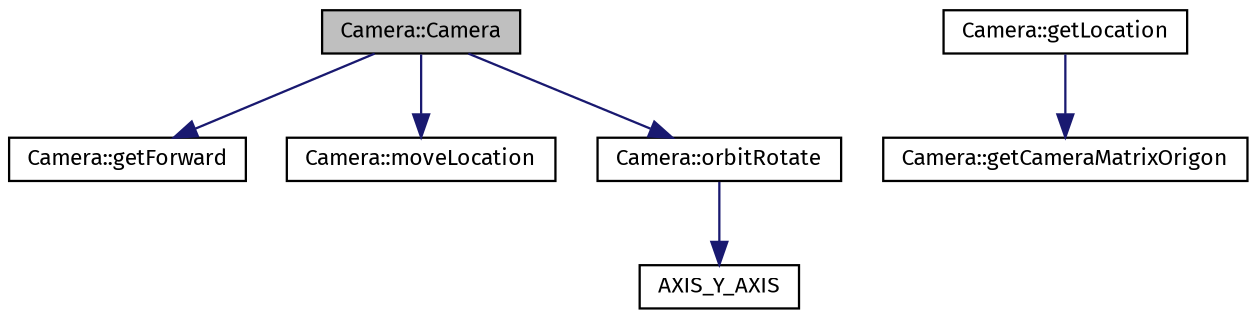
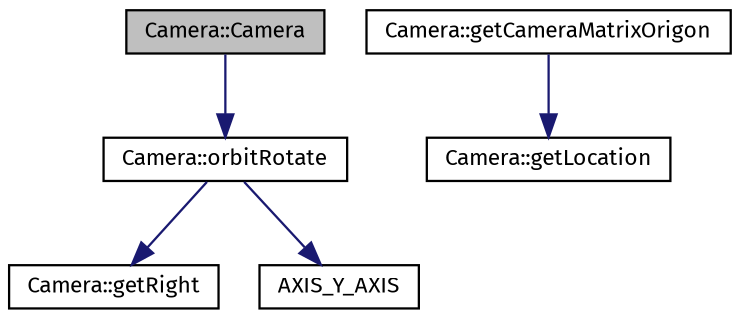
(1065, 84) -> (549, 84)
(127, 159) -> none
(421, 159) -> none
none -> (114, 287)
